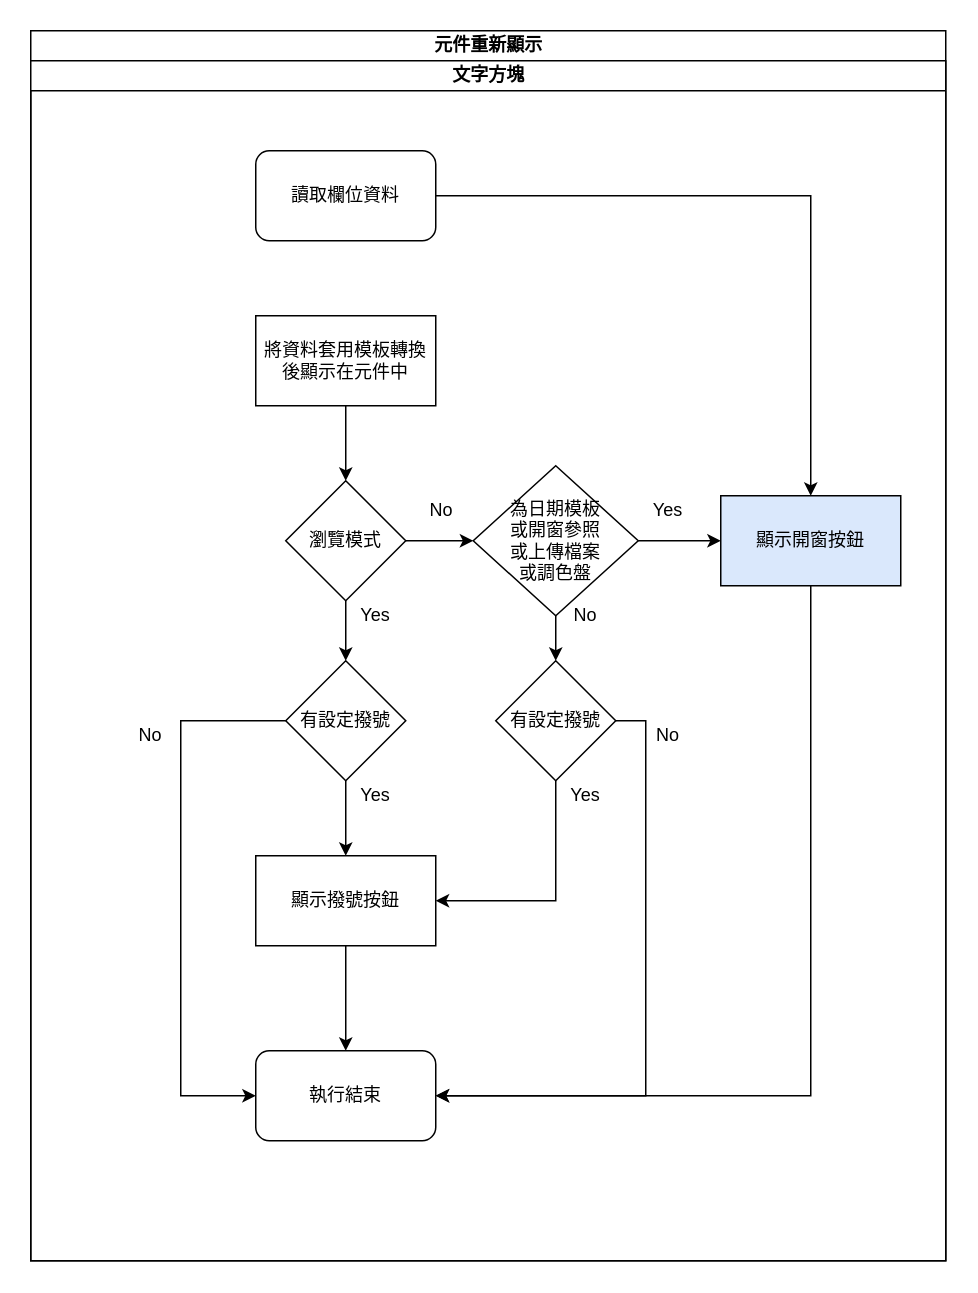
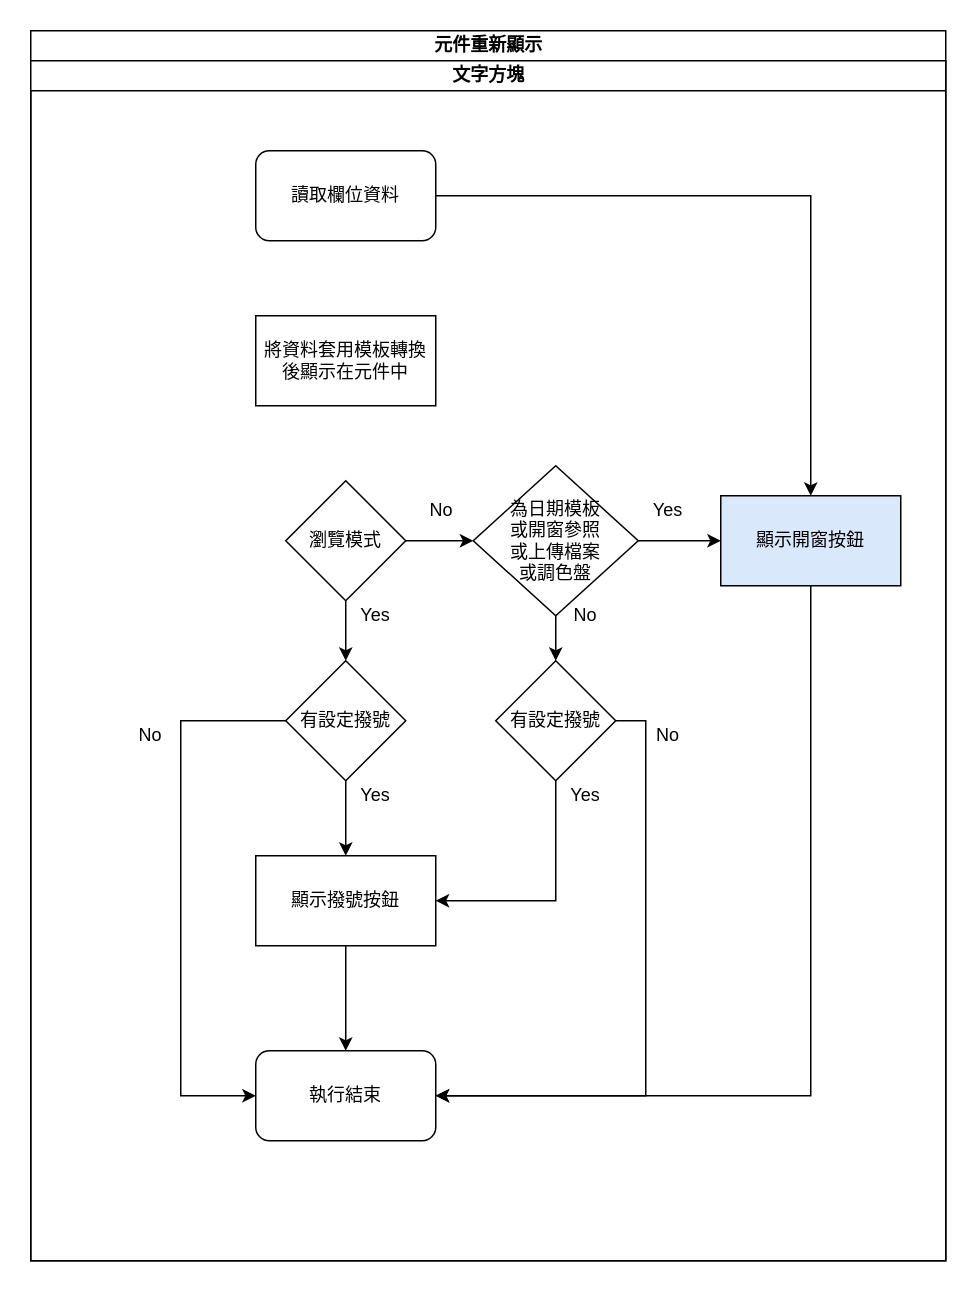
(346, 438) -> none
